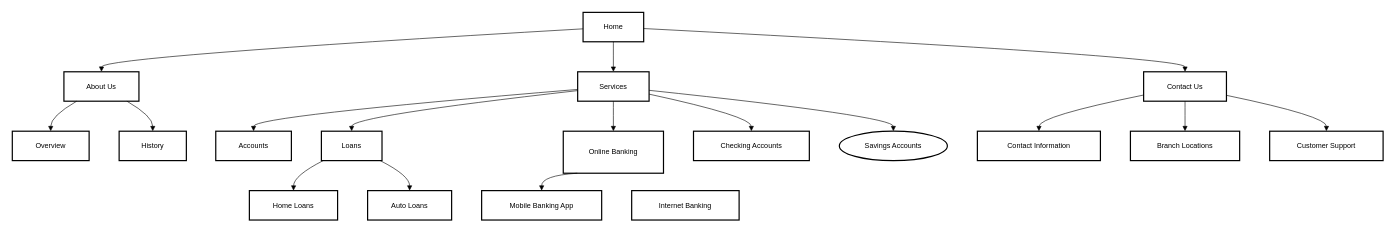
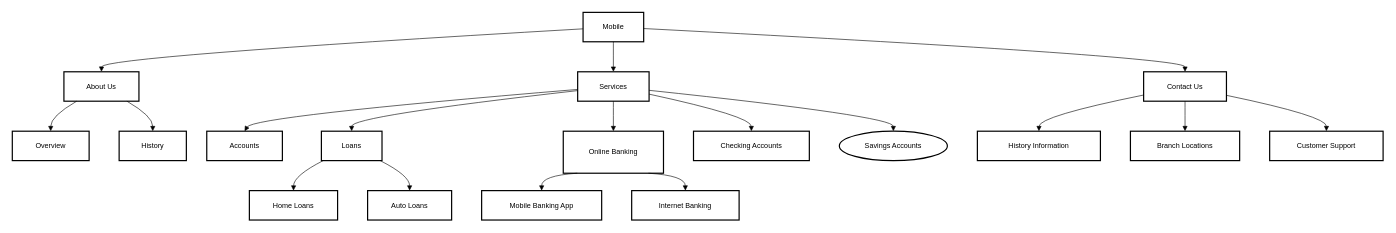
(613, 27) -> (613, 27)
(254, 146) -> (245, 146)
(1039, 146) -> (1039, 146)
none -> (673, 177)
